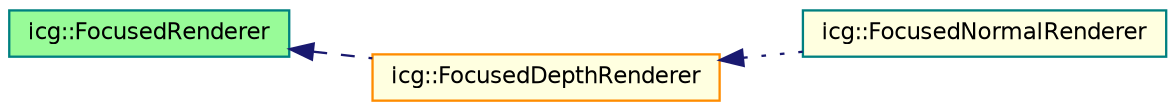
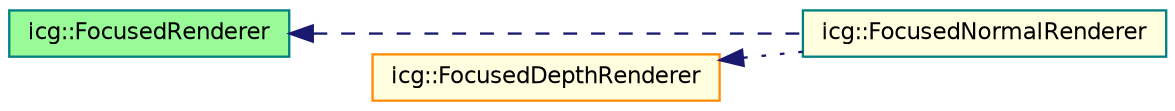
(343, 55) -> (558, 34)
